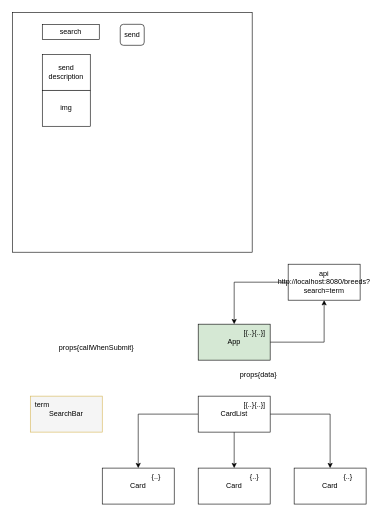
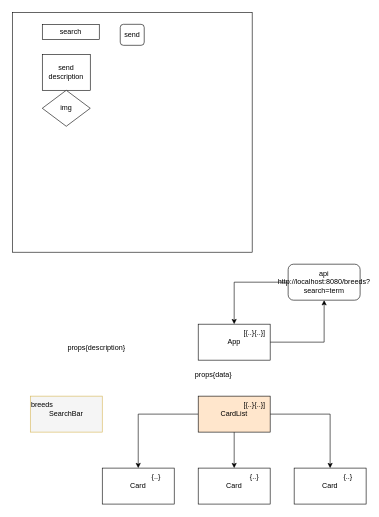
(66, 108) -> (66, 108)
(324, 282) -> (324, 282)
(234, 342) -> (234, 342)
(97, 348) -> (97, 348)
(258, 375) -> (213, 375)
(42, 405) -> (42, 405)
(234, 414) -> (234, 414)
